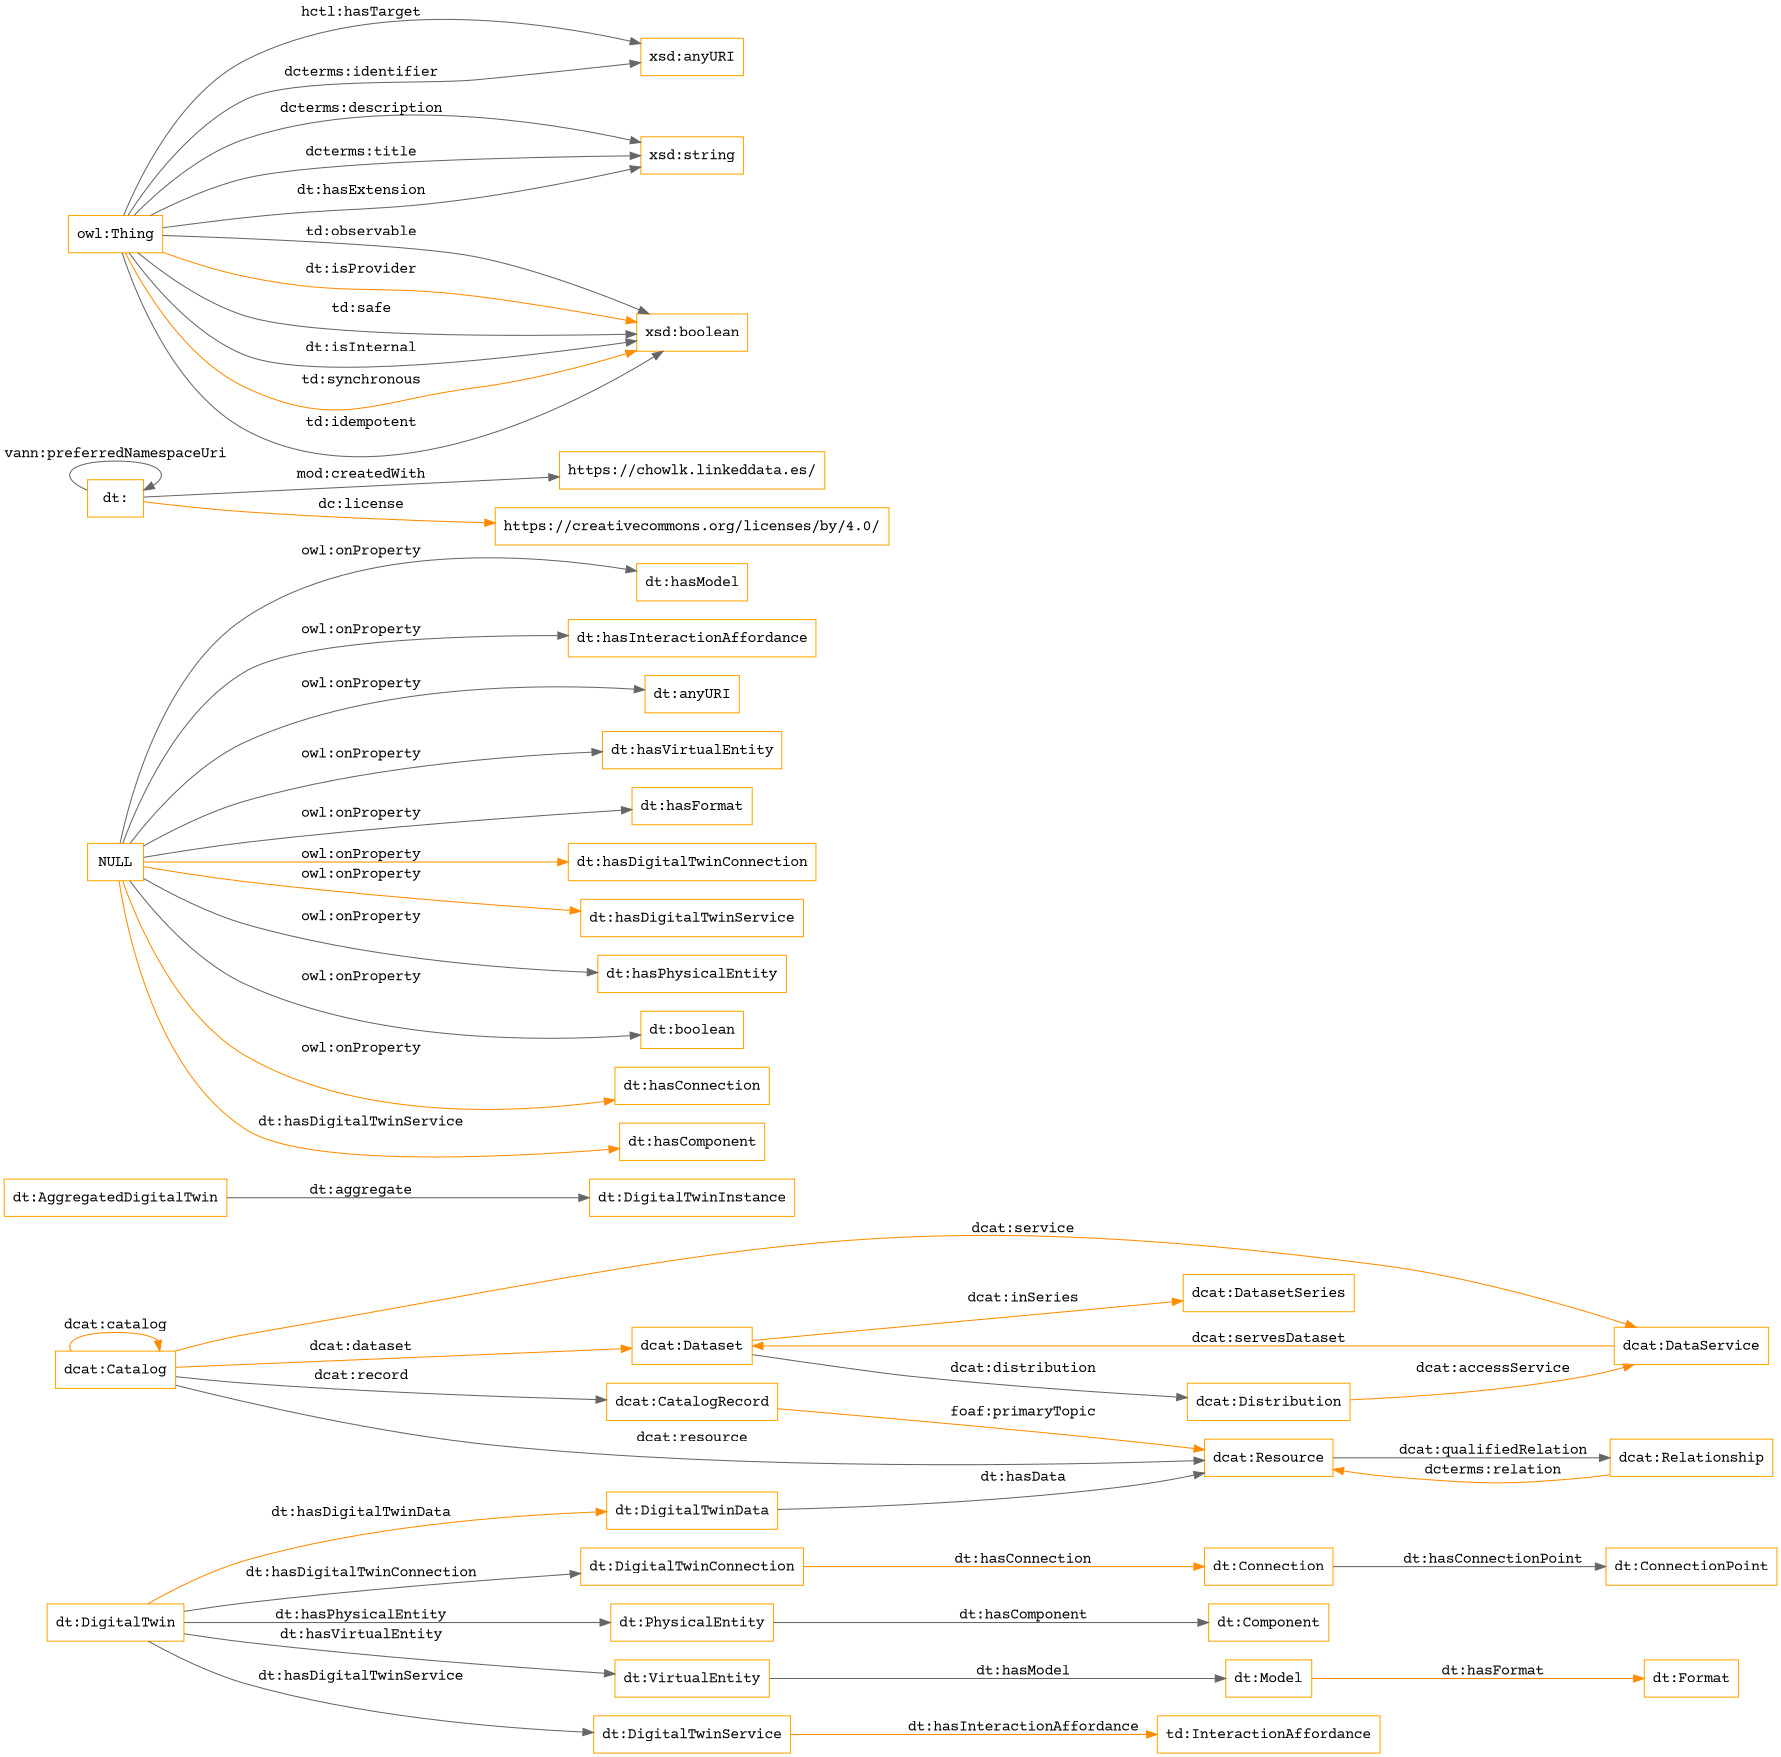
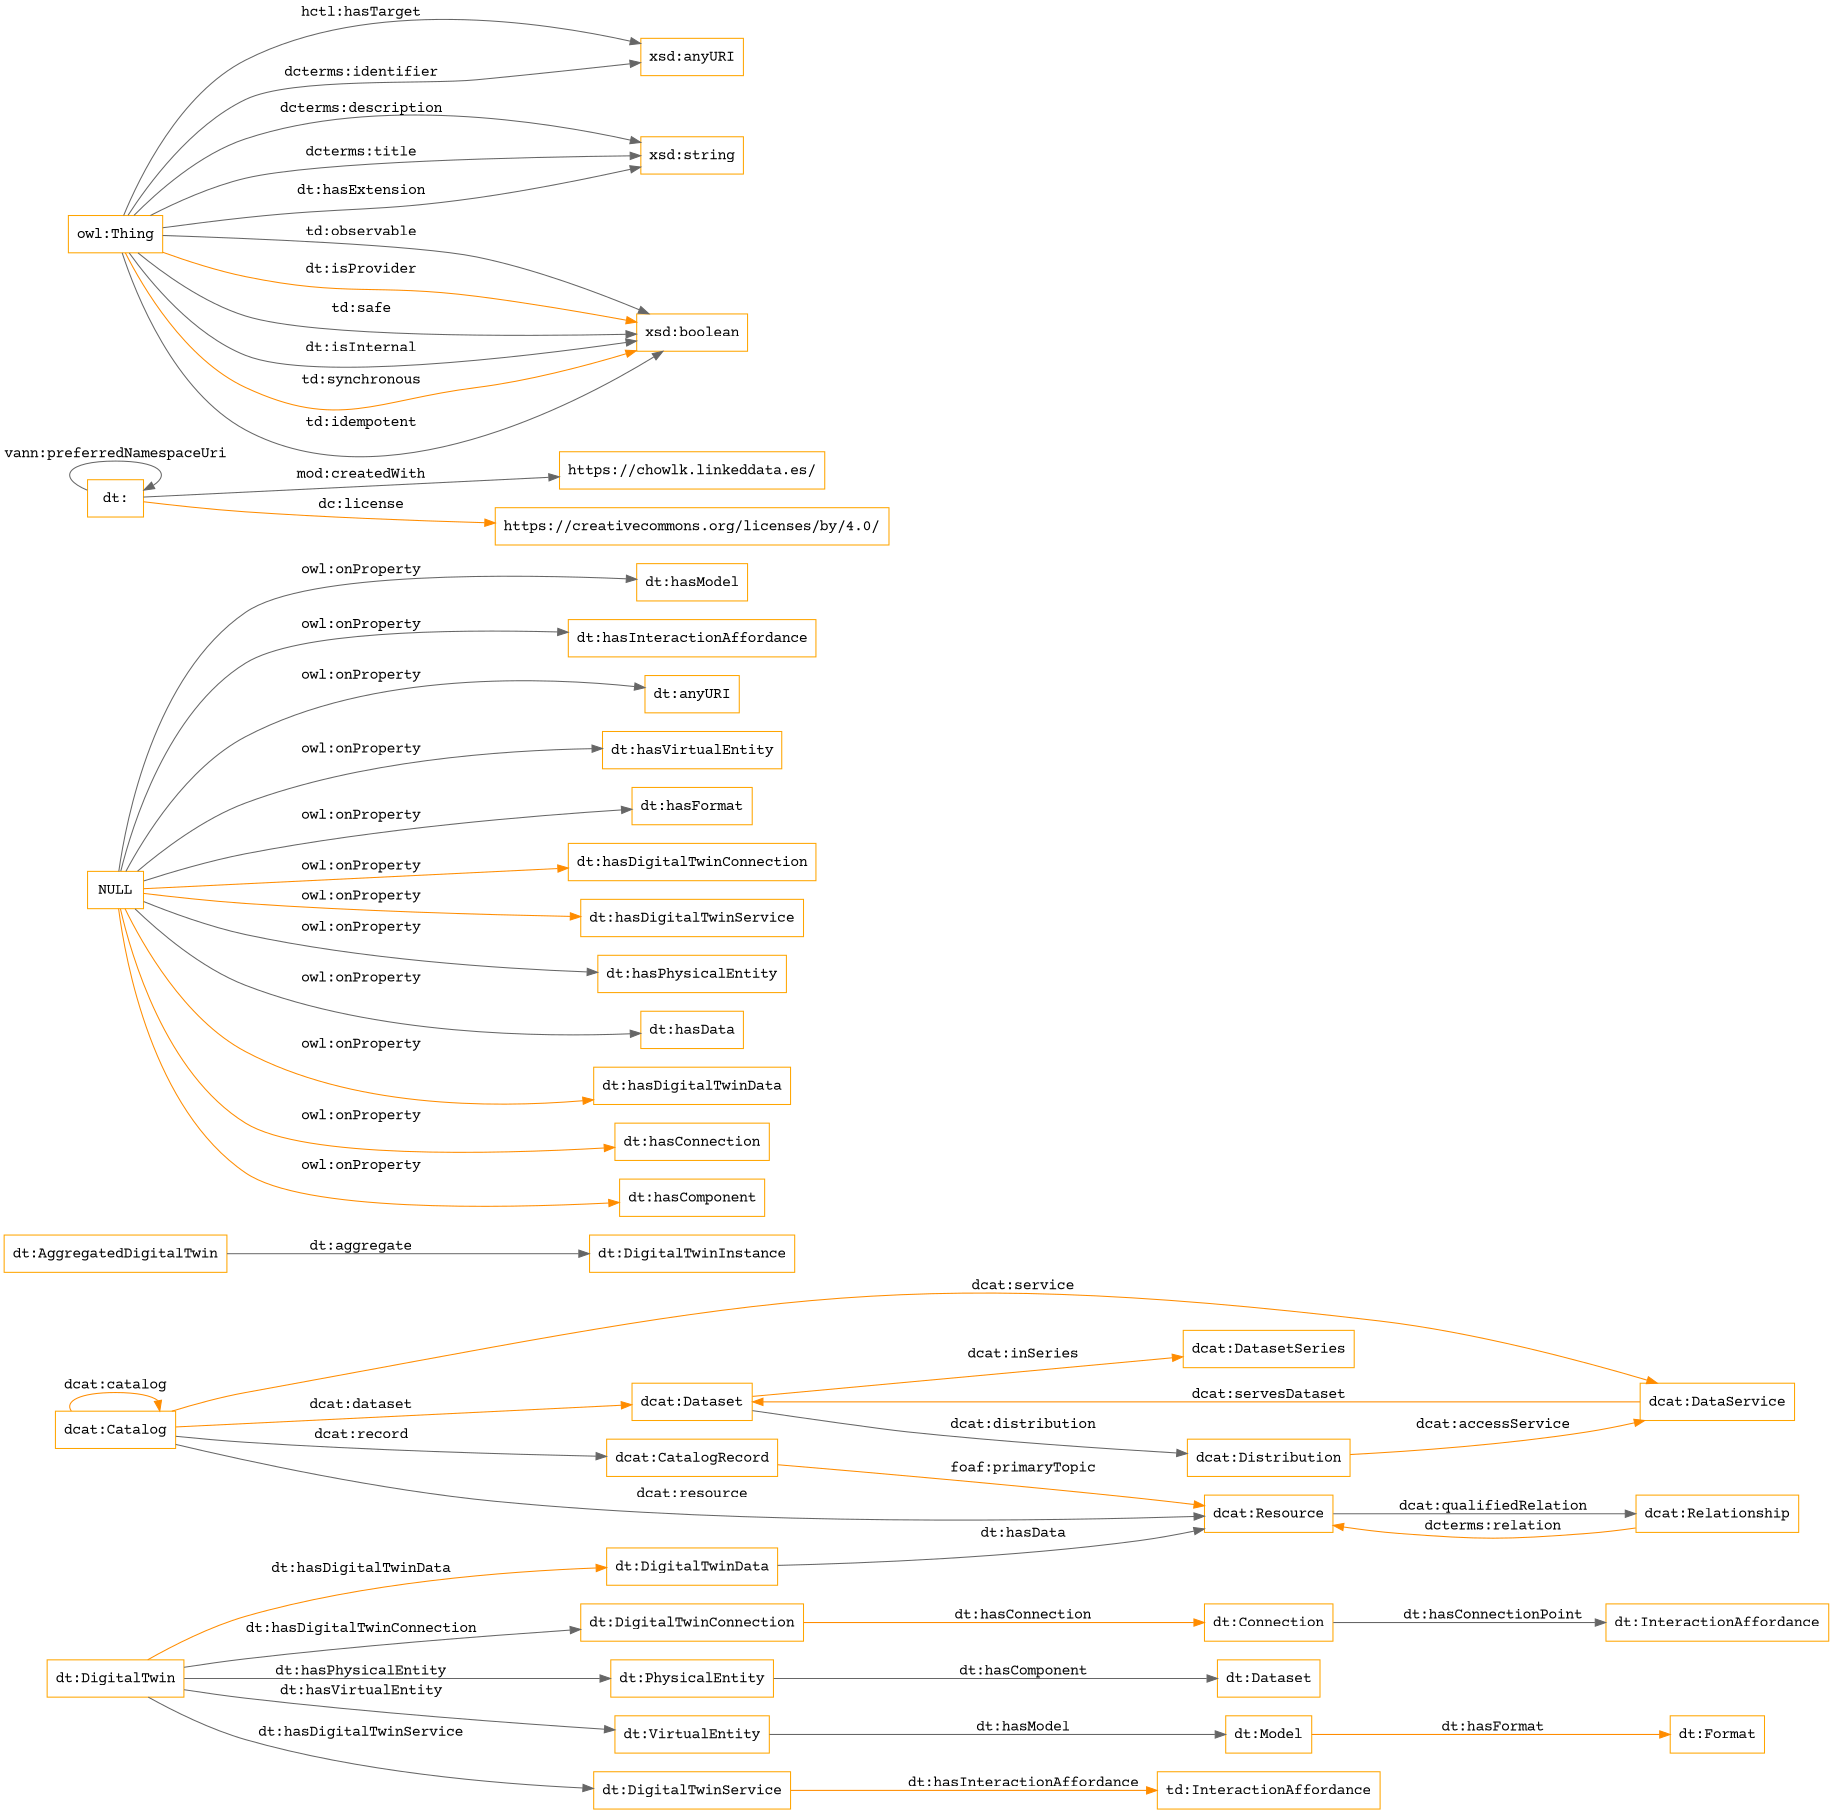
(692, 1030) -> (692, 1030)
none -> (692, 1086)
(361, 1122) -> (361, 1165)
(1691, 1567) -> (1717, 1623)
(1269, 1623) -> (1269, 1678)
